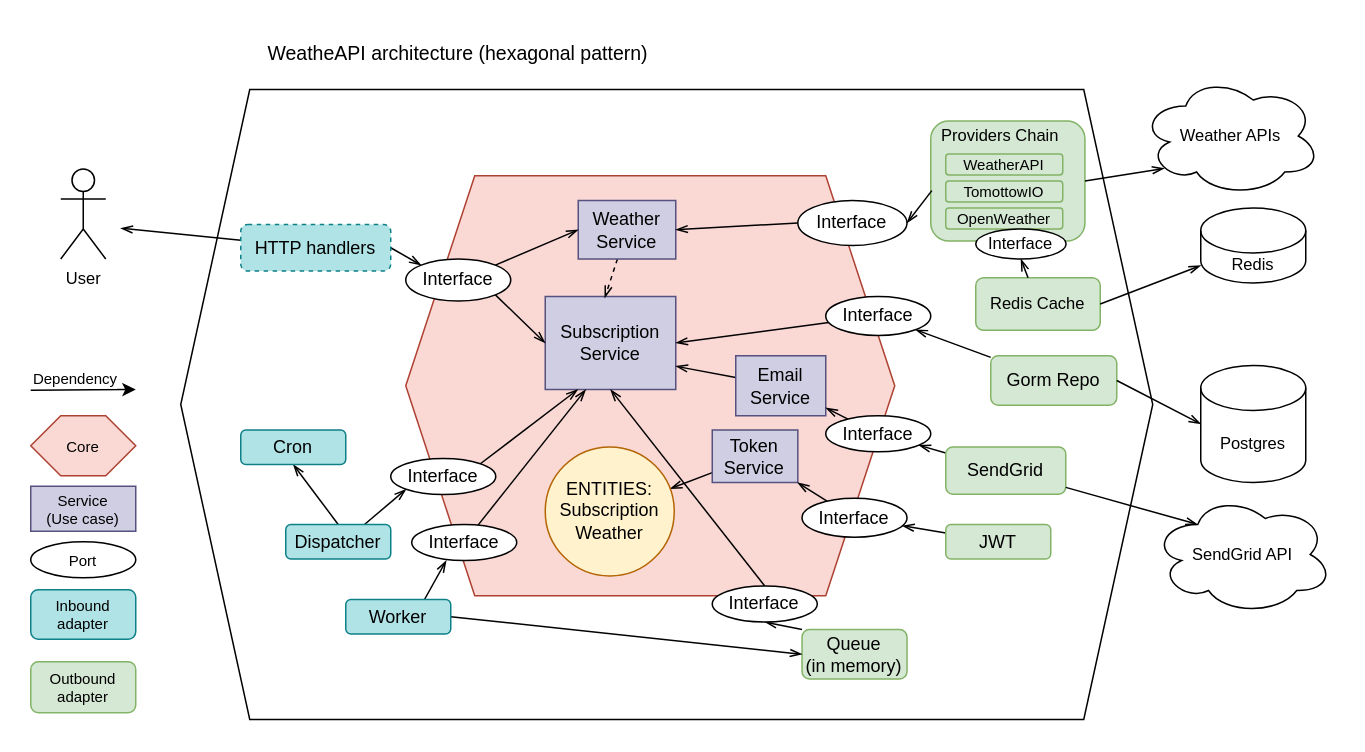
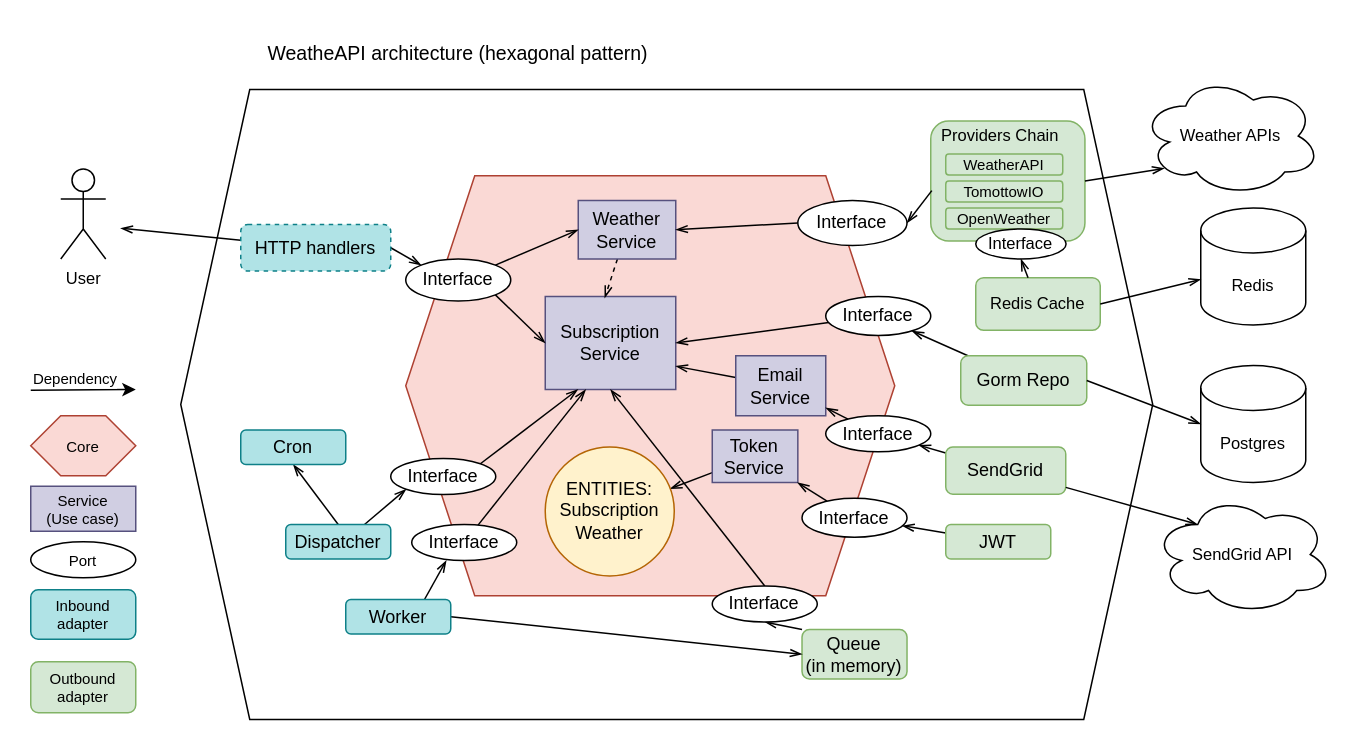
(1253, 245) -> (1253, 266)
(1054, 380) -> (1024, 380)
